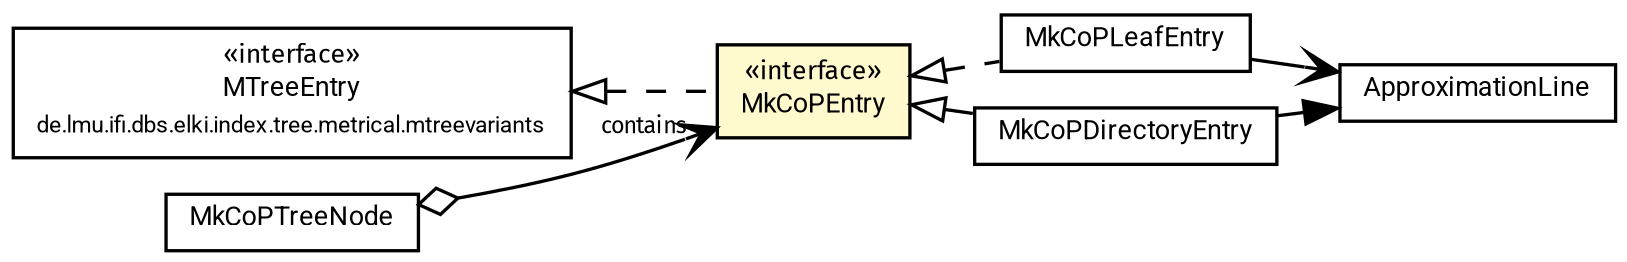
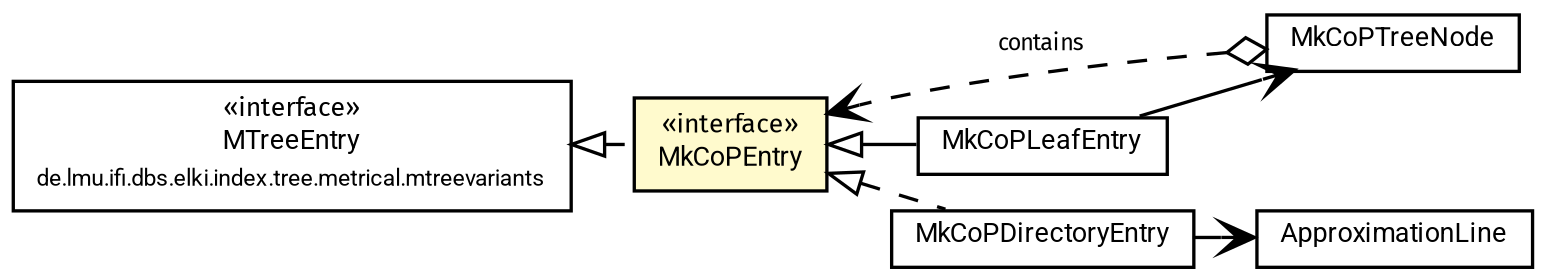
(1277, 63) -> (1201, 98)
(972, 66) -> (889, 144)
(959, 111) -> (903, 196)
(1290, 114) -> (1207, 237)
(573, 174) -> (1042, 73)
